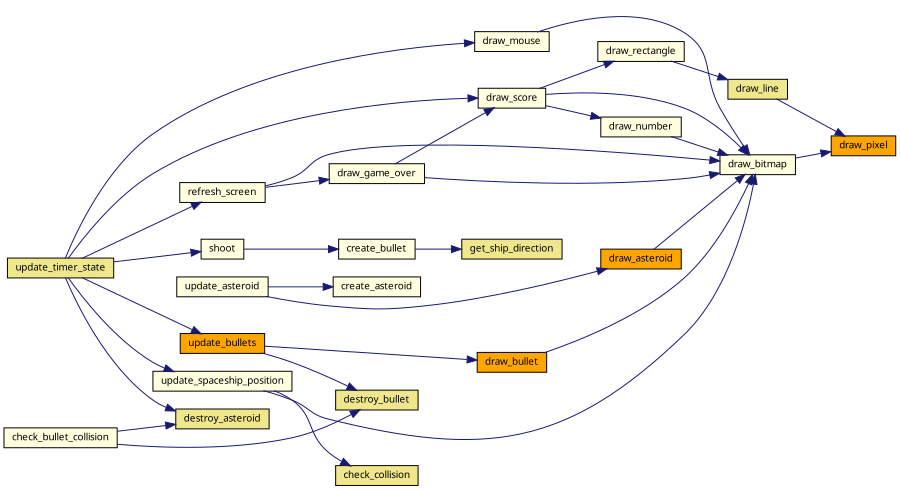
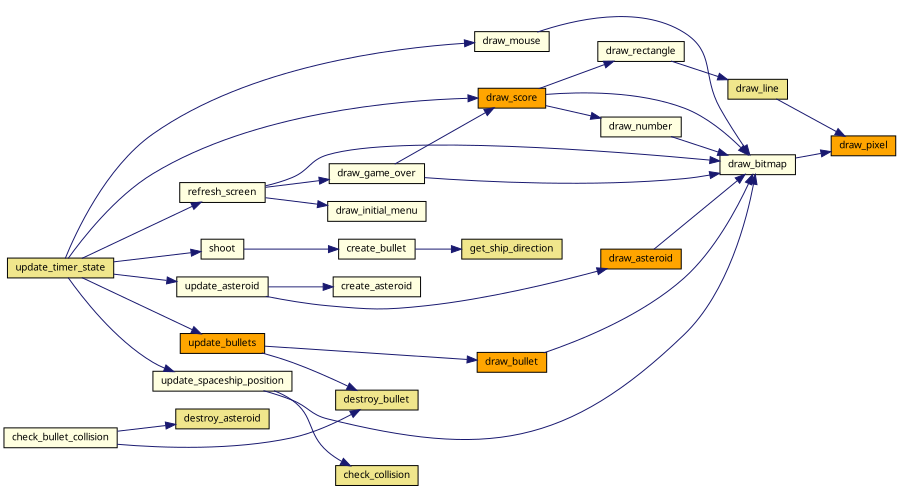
(512, 98) -> (512, 98)
none -> (377, 211)
(106, 351) -> (140, 277)
